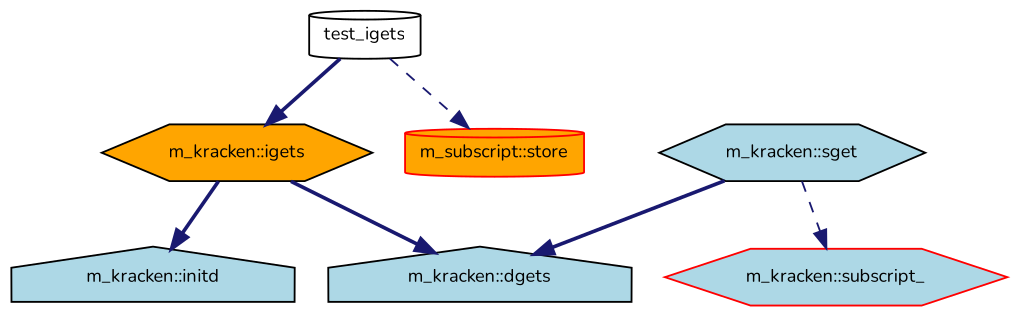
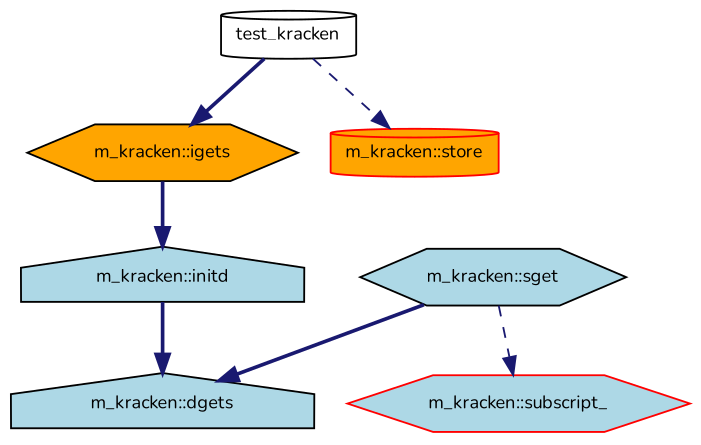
(365, 35) -> (289, 35)
(495, 153) -> (415, 153)
(354, 213) -> (163, 328)
